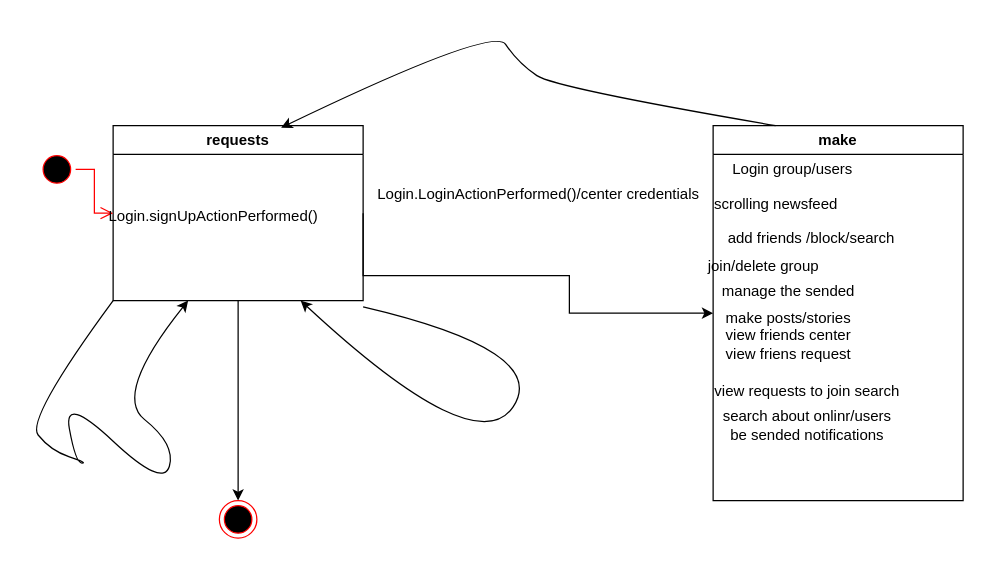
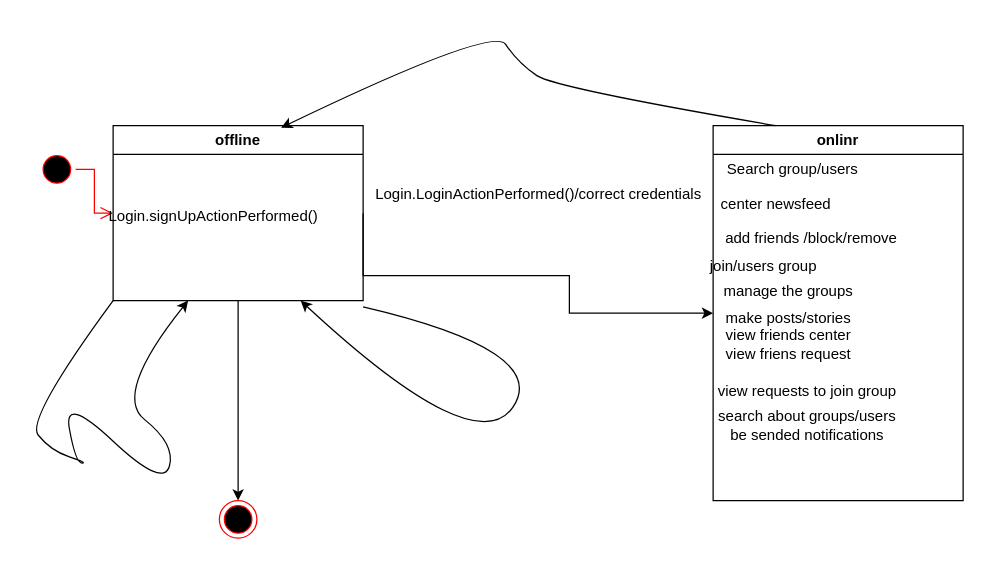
(238, 141) -> (238, 141)
(838, 141) -> (838, 141)
(795, 169) -> (795, 169)
(539, 194) -> (539, 194)
(776, 204) -> (776, 204)
(814, 238) -> (814, 238)
(764, 267) -> (764, 267)
(789, 301) -> (789, 301)
(808, 401) -> (808, 401)
(808, 426) -> (808, 426)
